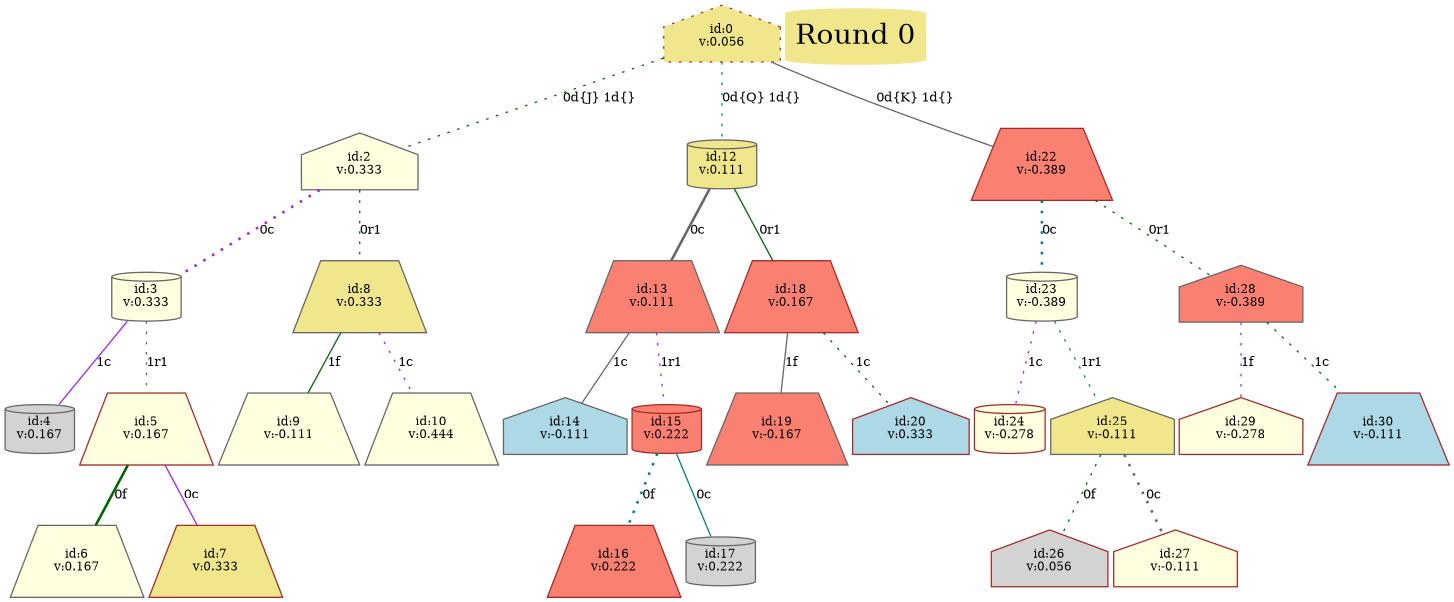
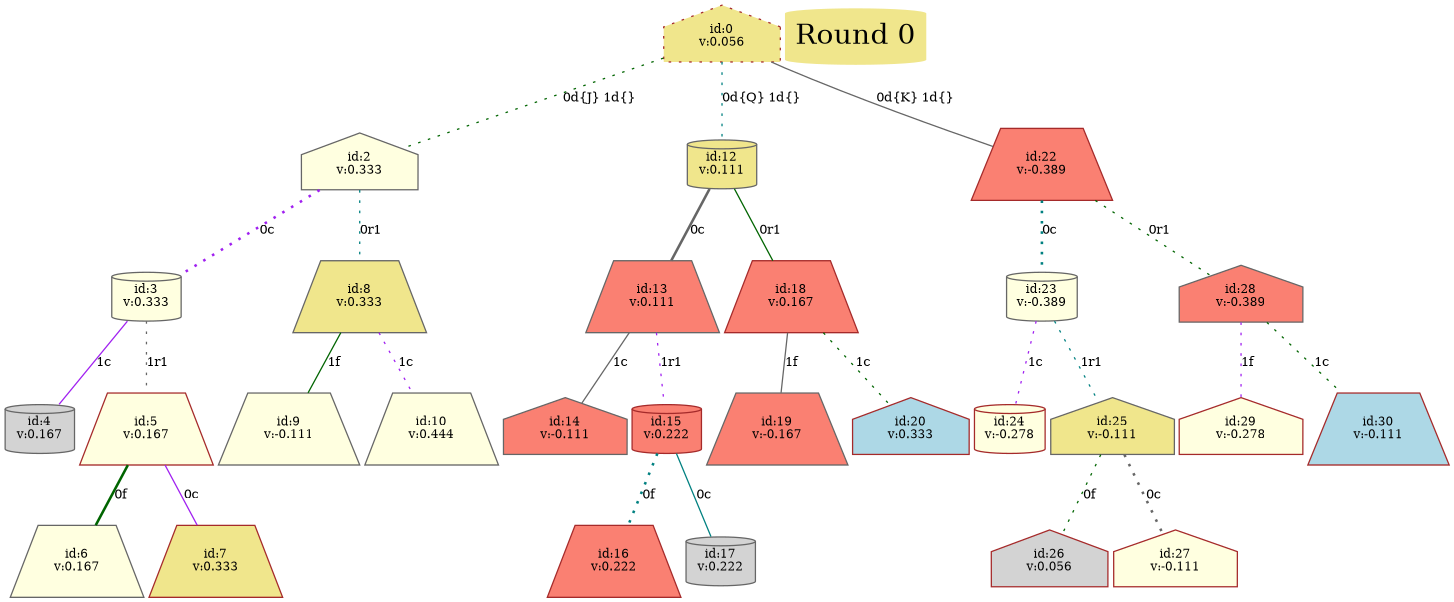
(360, 225) -> (360, 225)
(565, 429) -> (565, 429)
